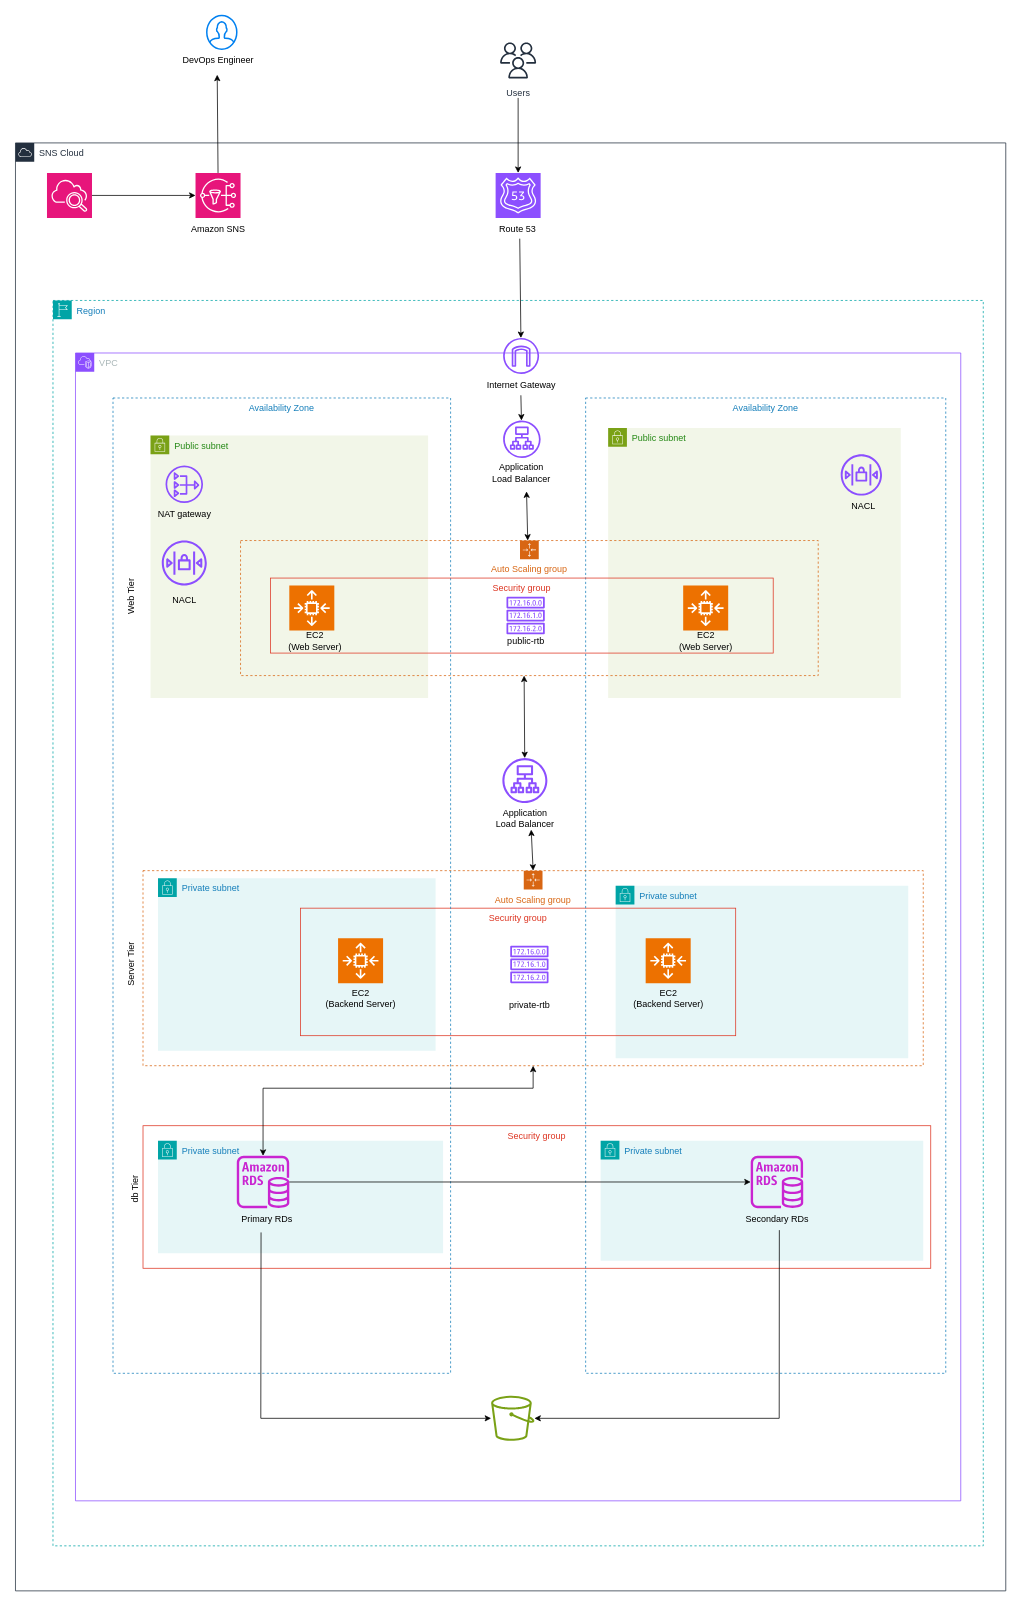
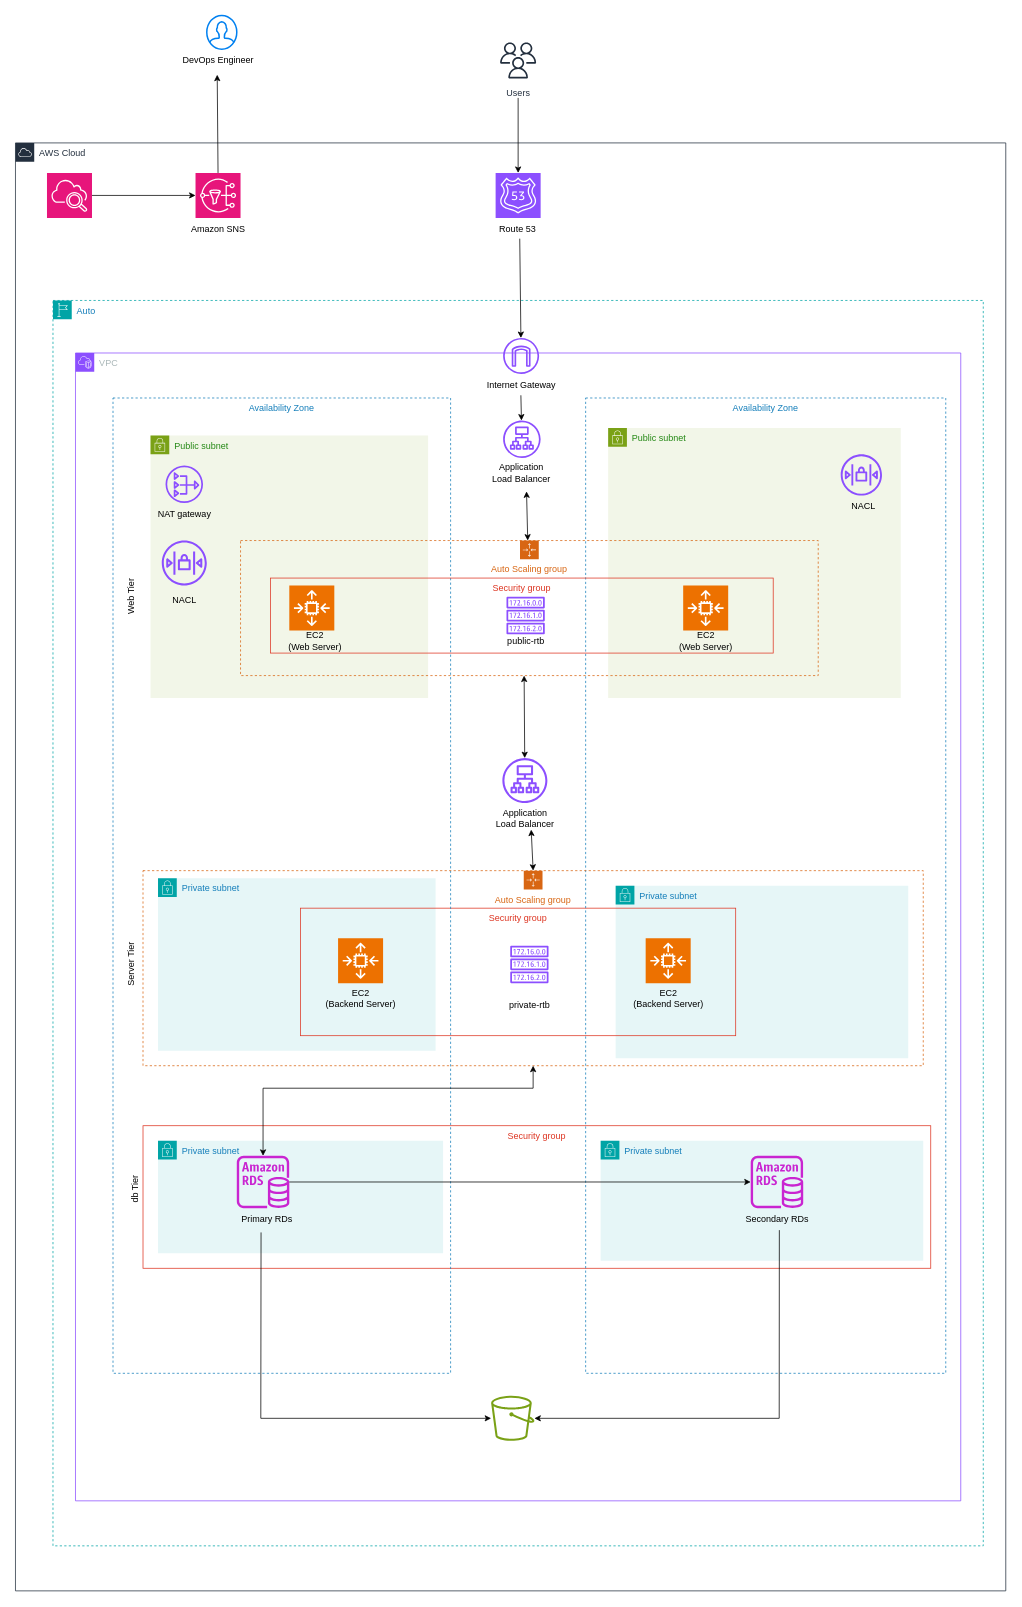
(60, 154) -> (60, 154)
(91, 311) -> (87, 311)
